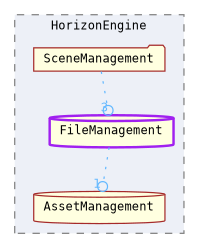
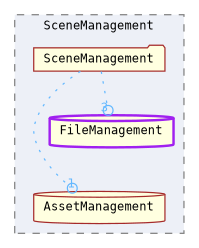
(99, 26) -> (99, 26)
(106, 165) -> (35, 125)
